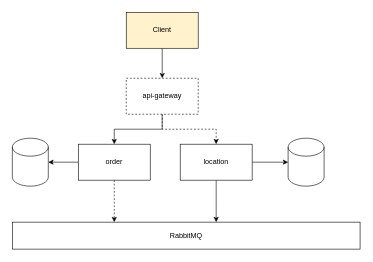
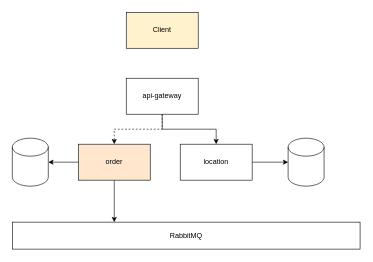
(162, 72) -> none
(162, 96) -> (162, 96)
(132, 129) -> (132, 129)
(195, 129) -> (195, 129)
(114, 162) -> (114, 162)
(114, 198) -> (114, 198)
(216, 216) -> none
